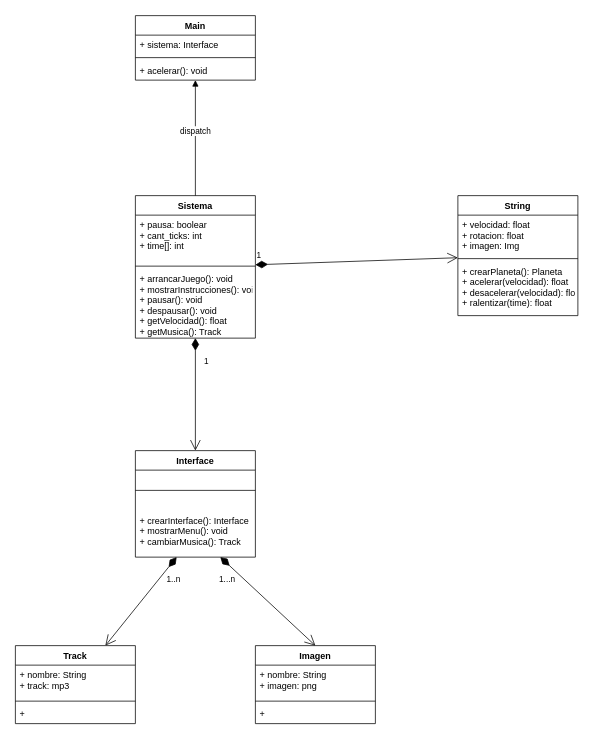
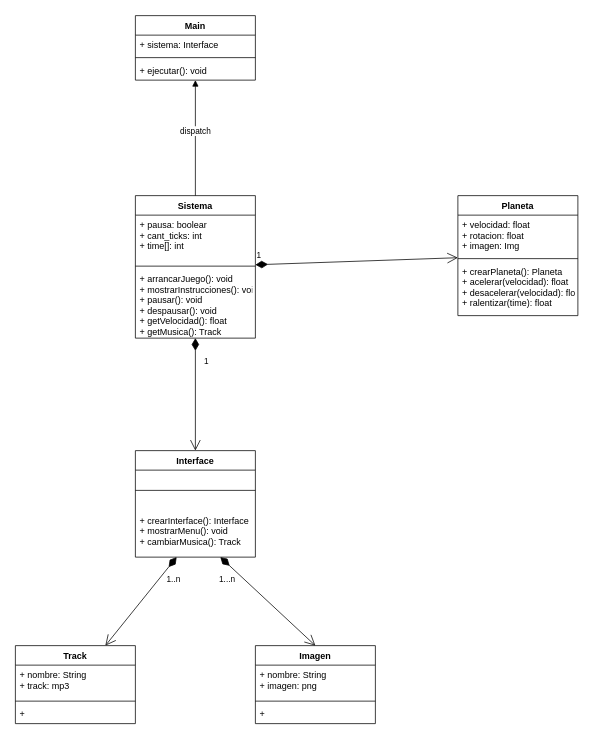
(179, 71) -> (180, 71)
(518, 206) -> (518, 206)
